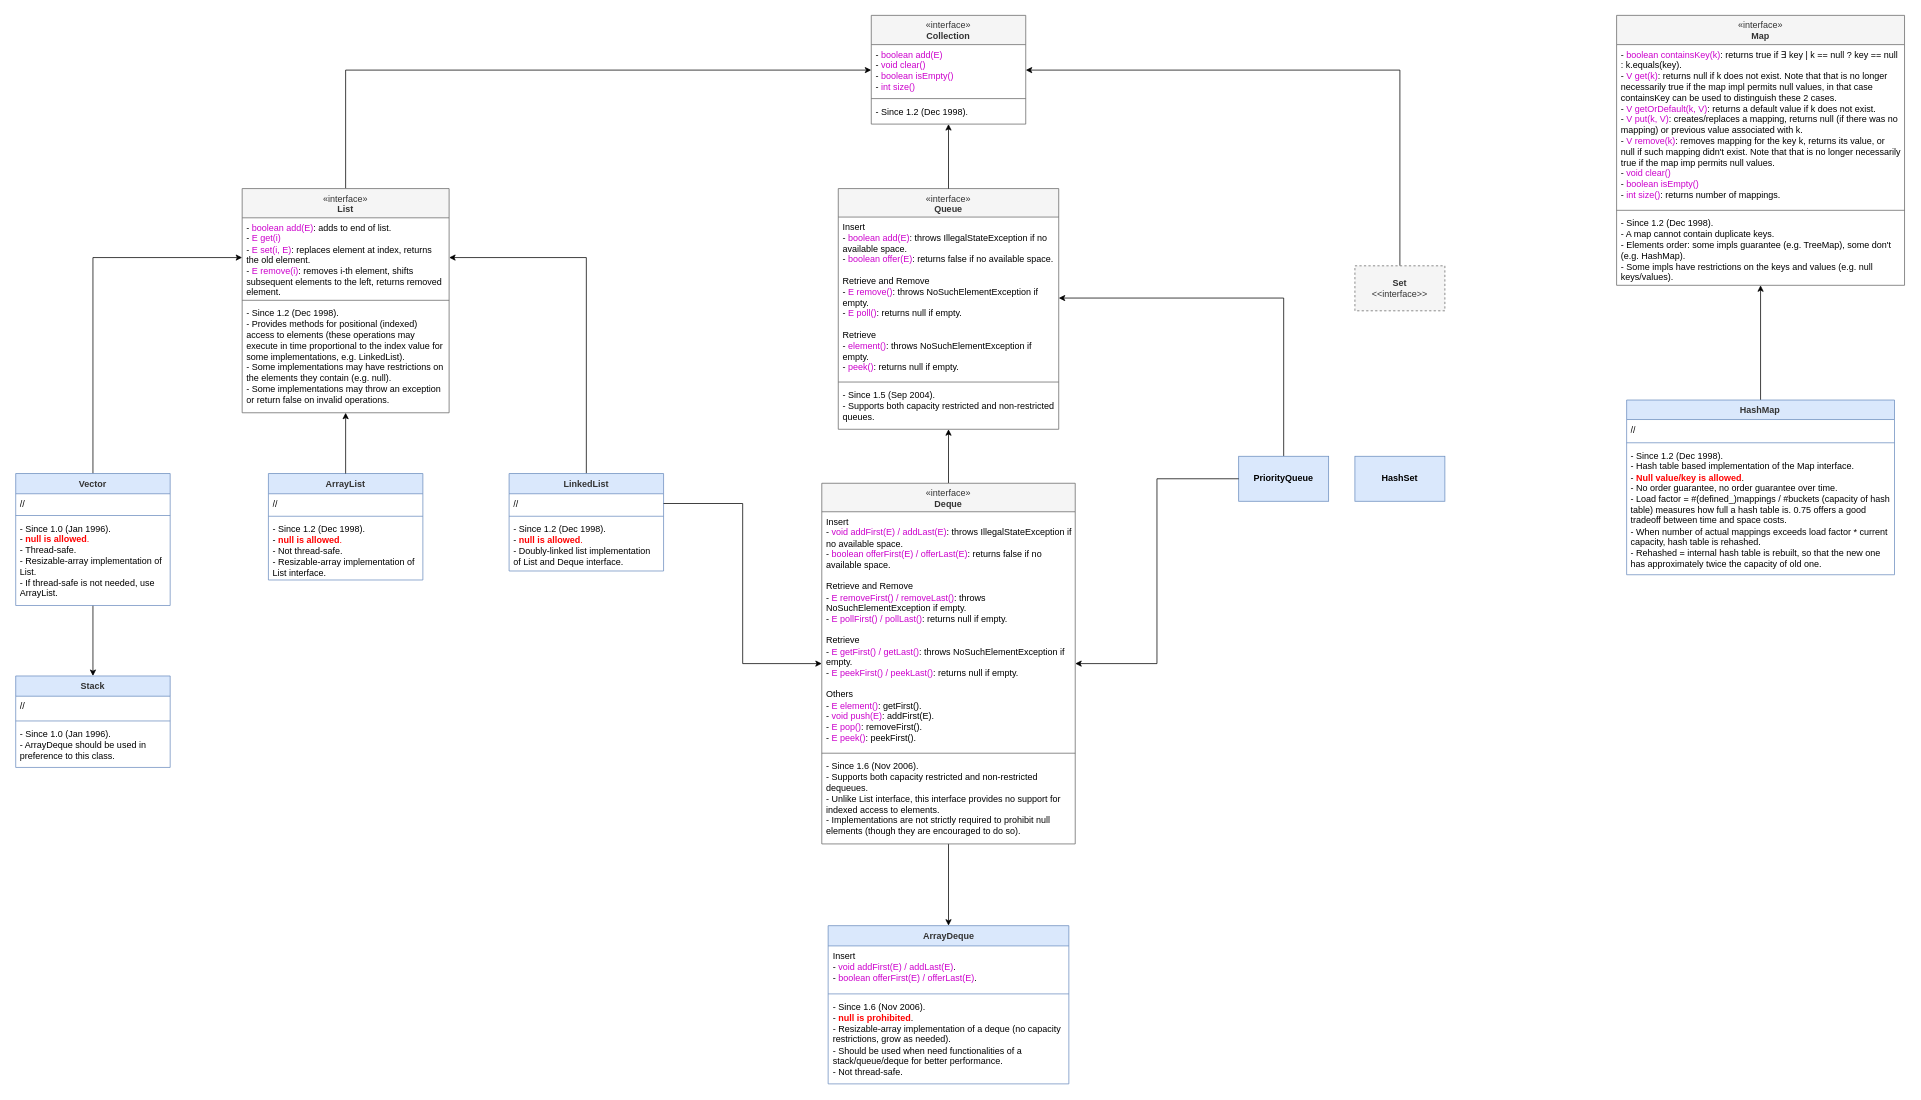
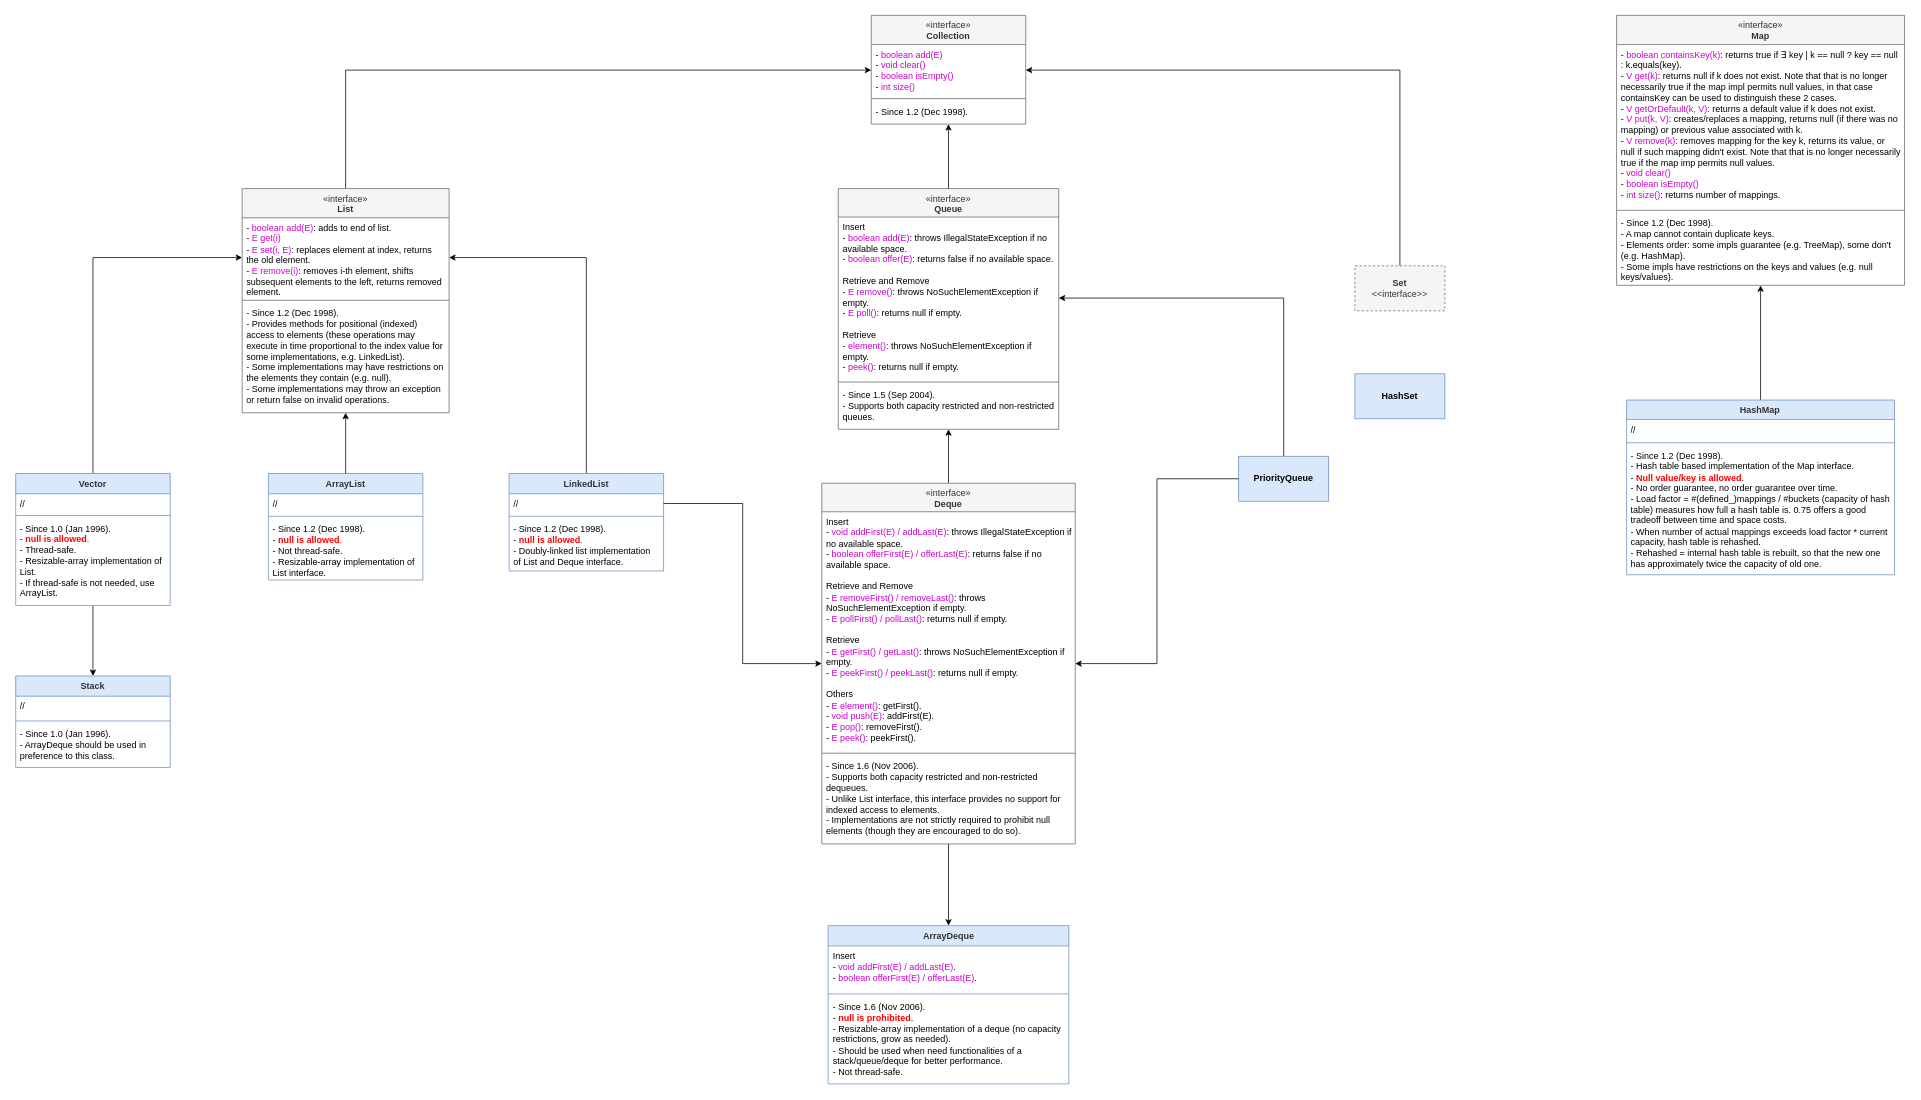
(1400, 479) -> (1400, 396)
